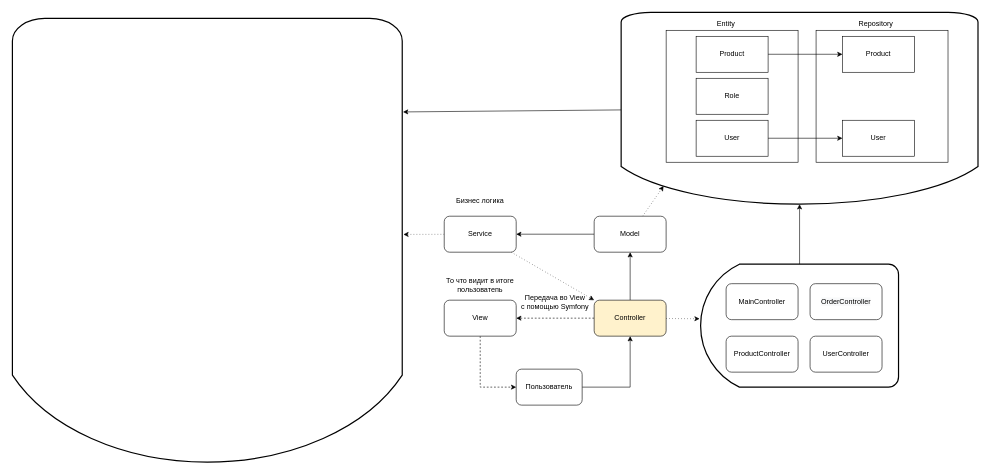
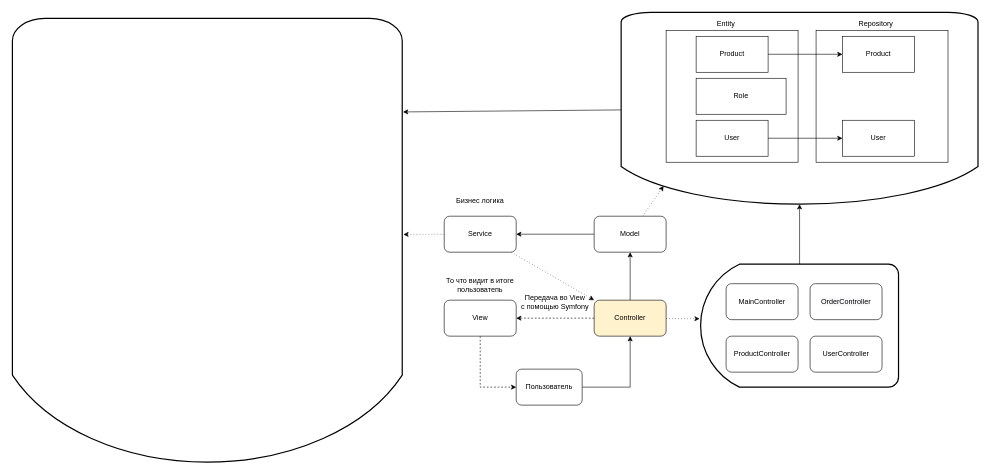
(732, 96) -> (741, 96)
